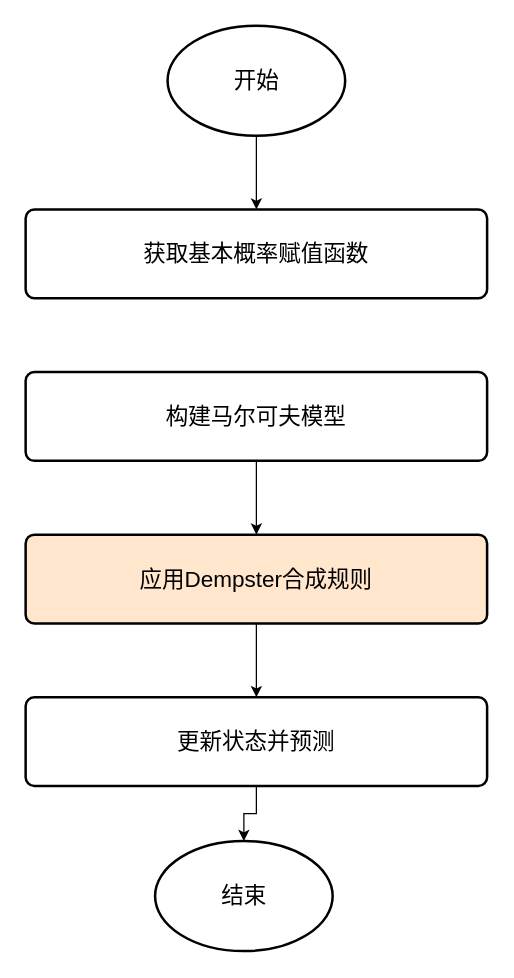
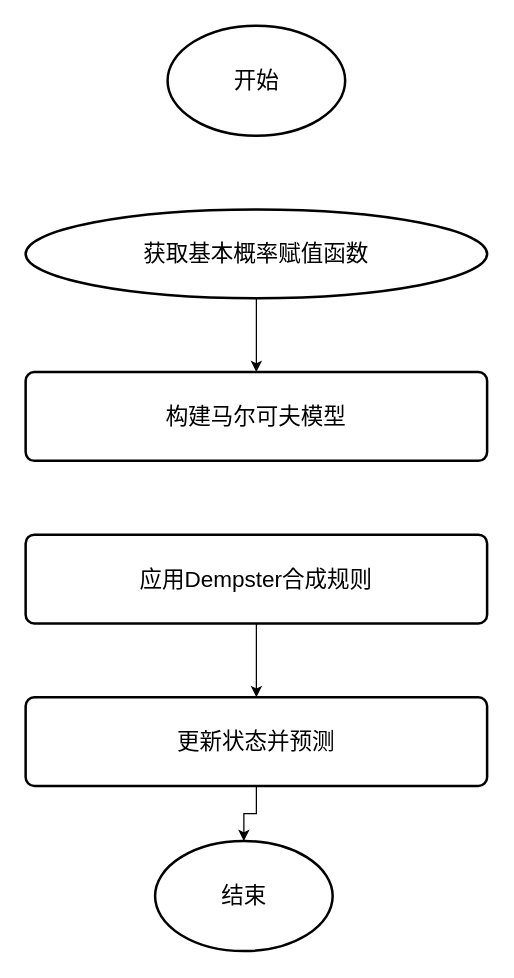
(256, 168) -> none
(256, 254) -> (256, 254)
none -> (256, 331)
(256, 493) -> none
(256, 579) -> (256, 579)
